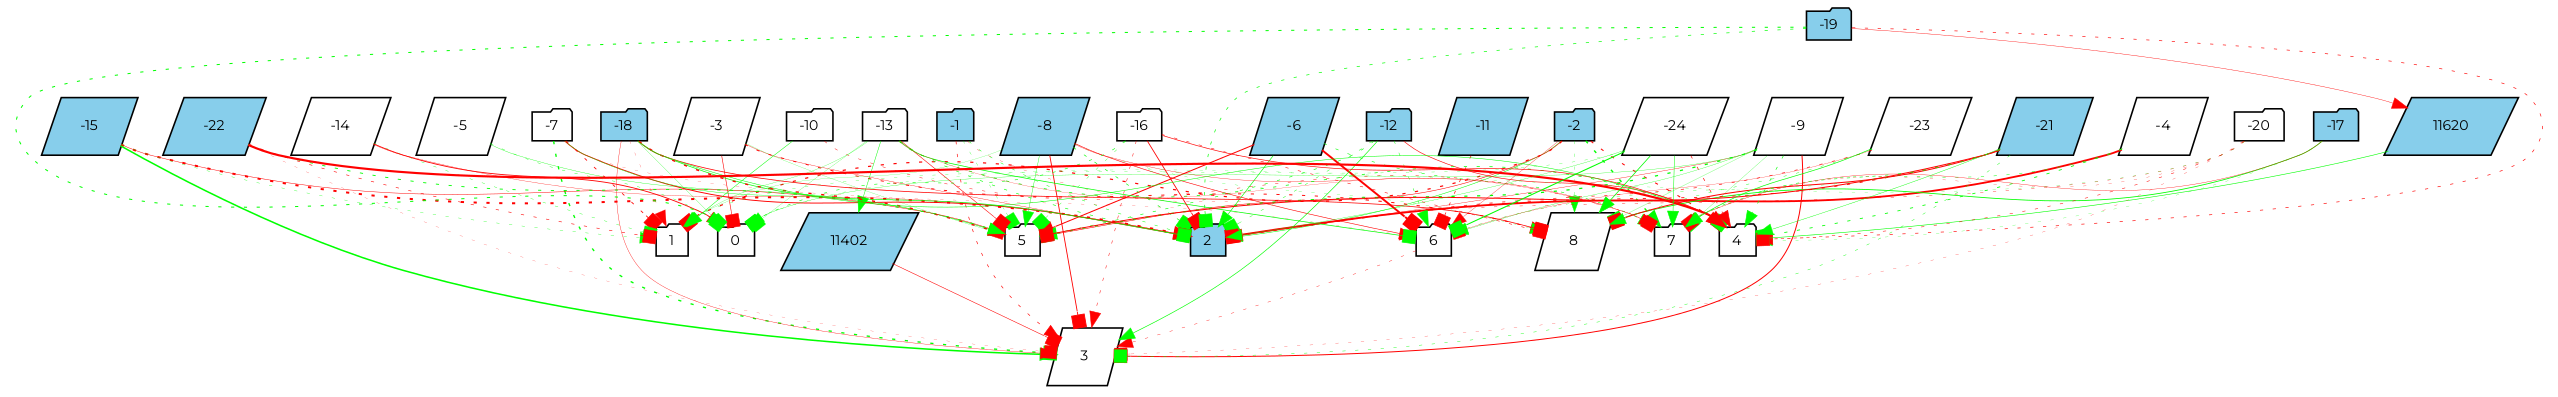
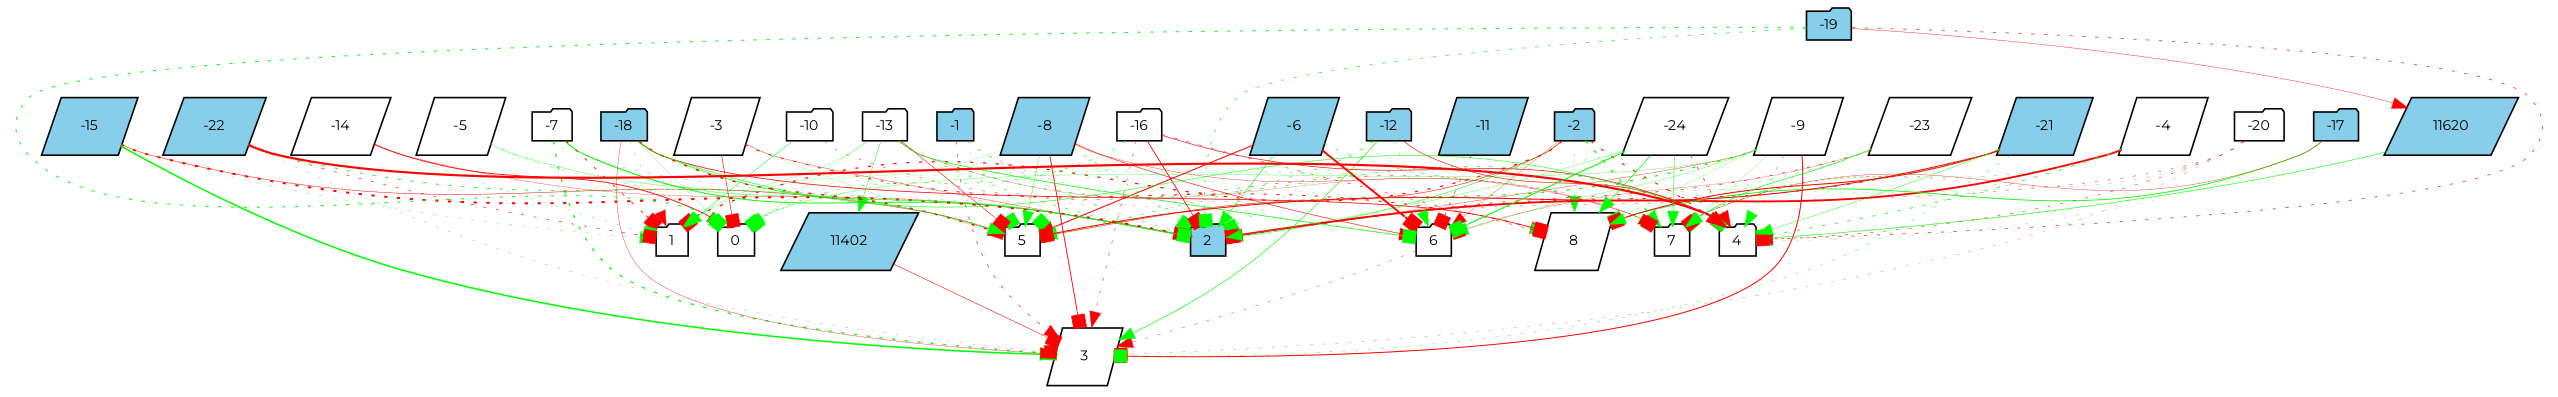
(865, 203) -> (865, 203)
